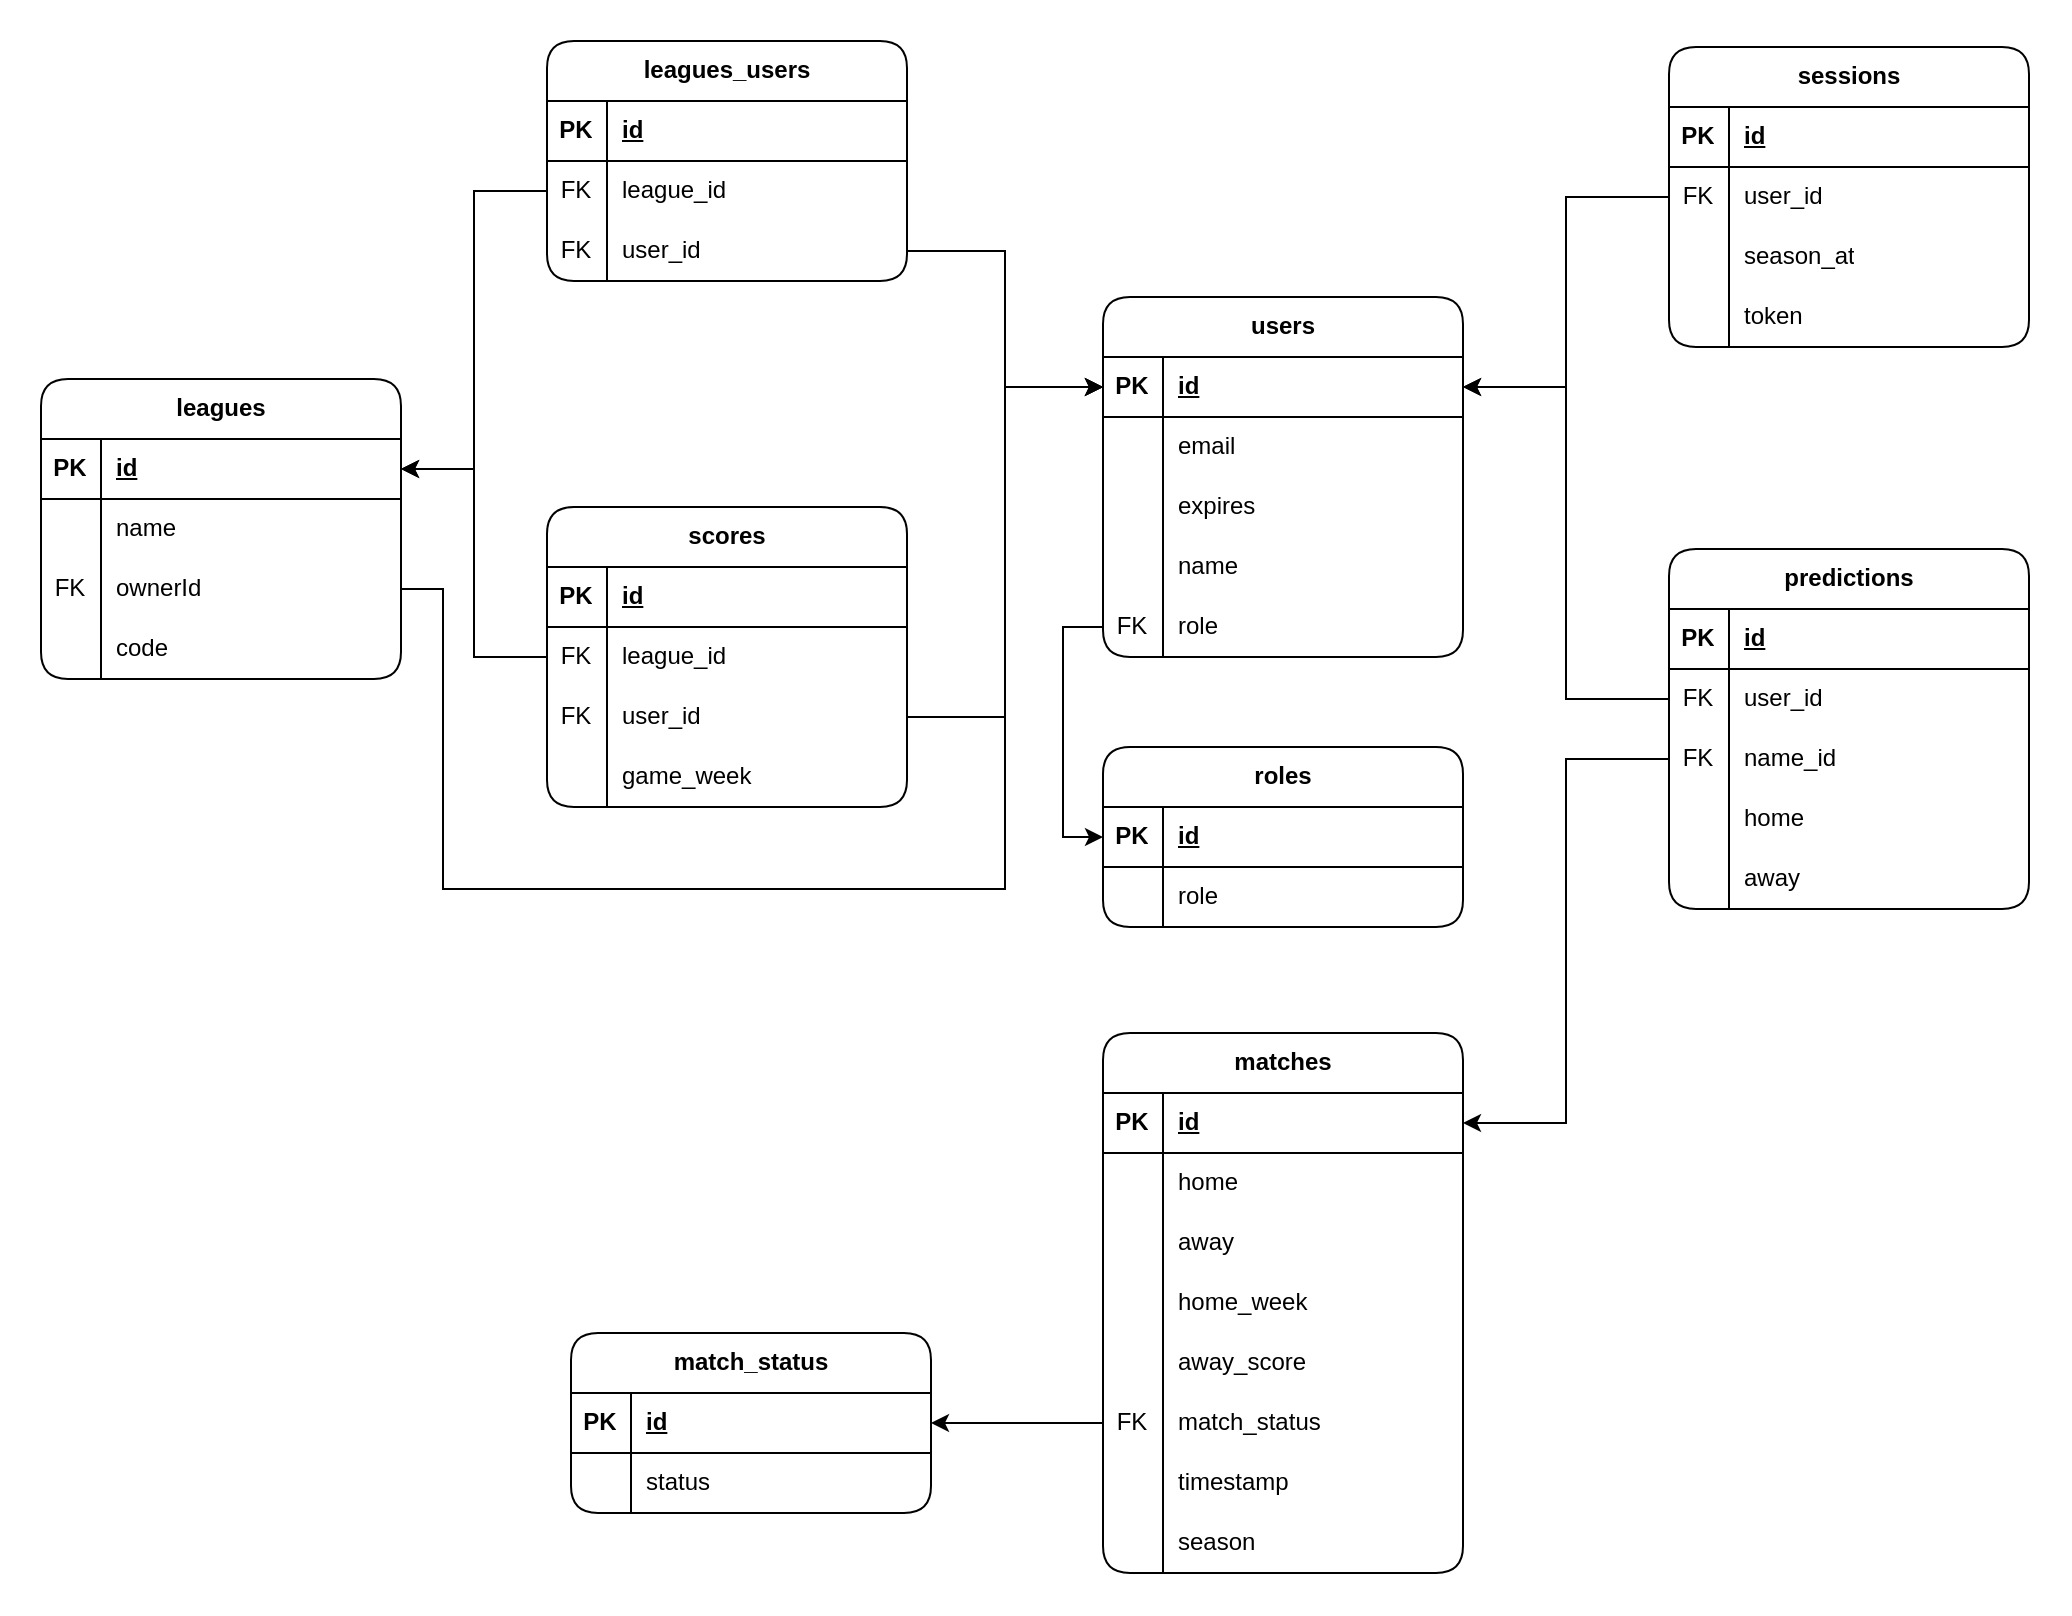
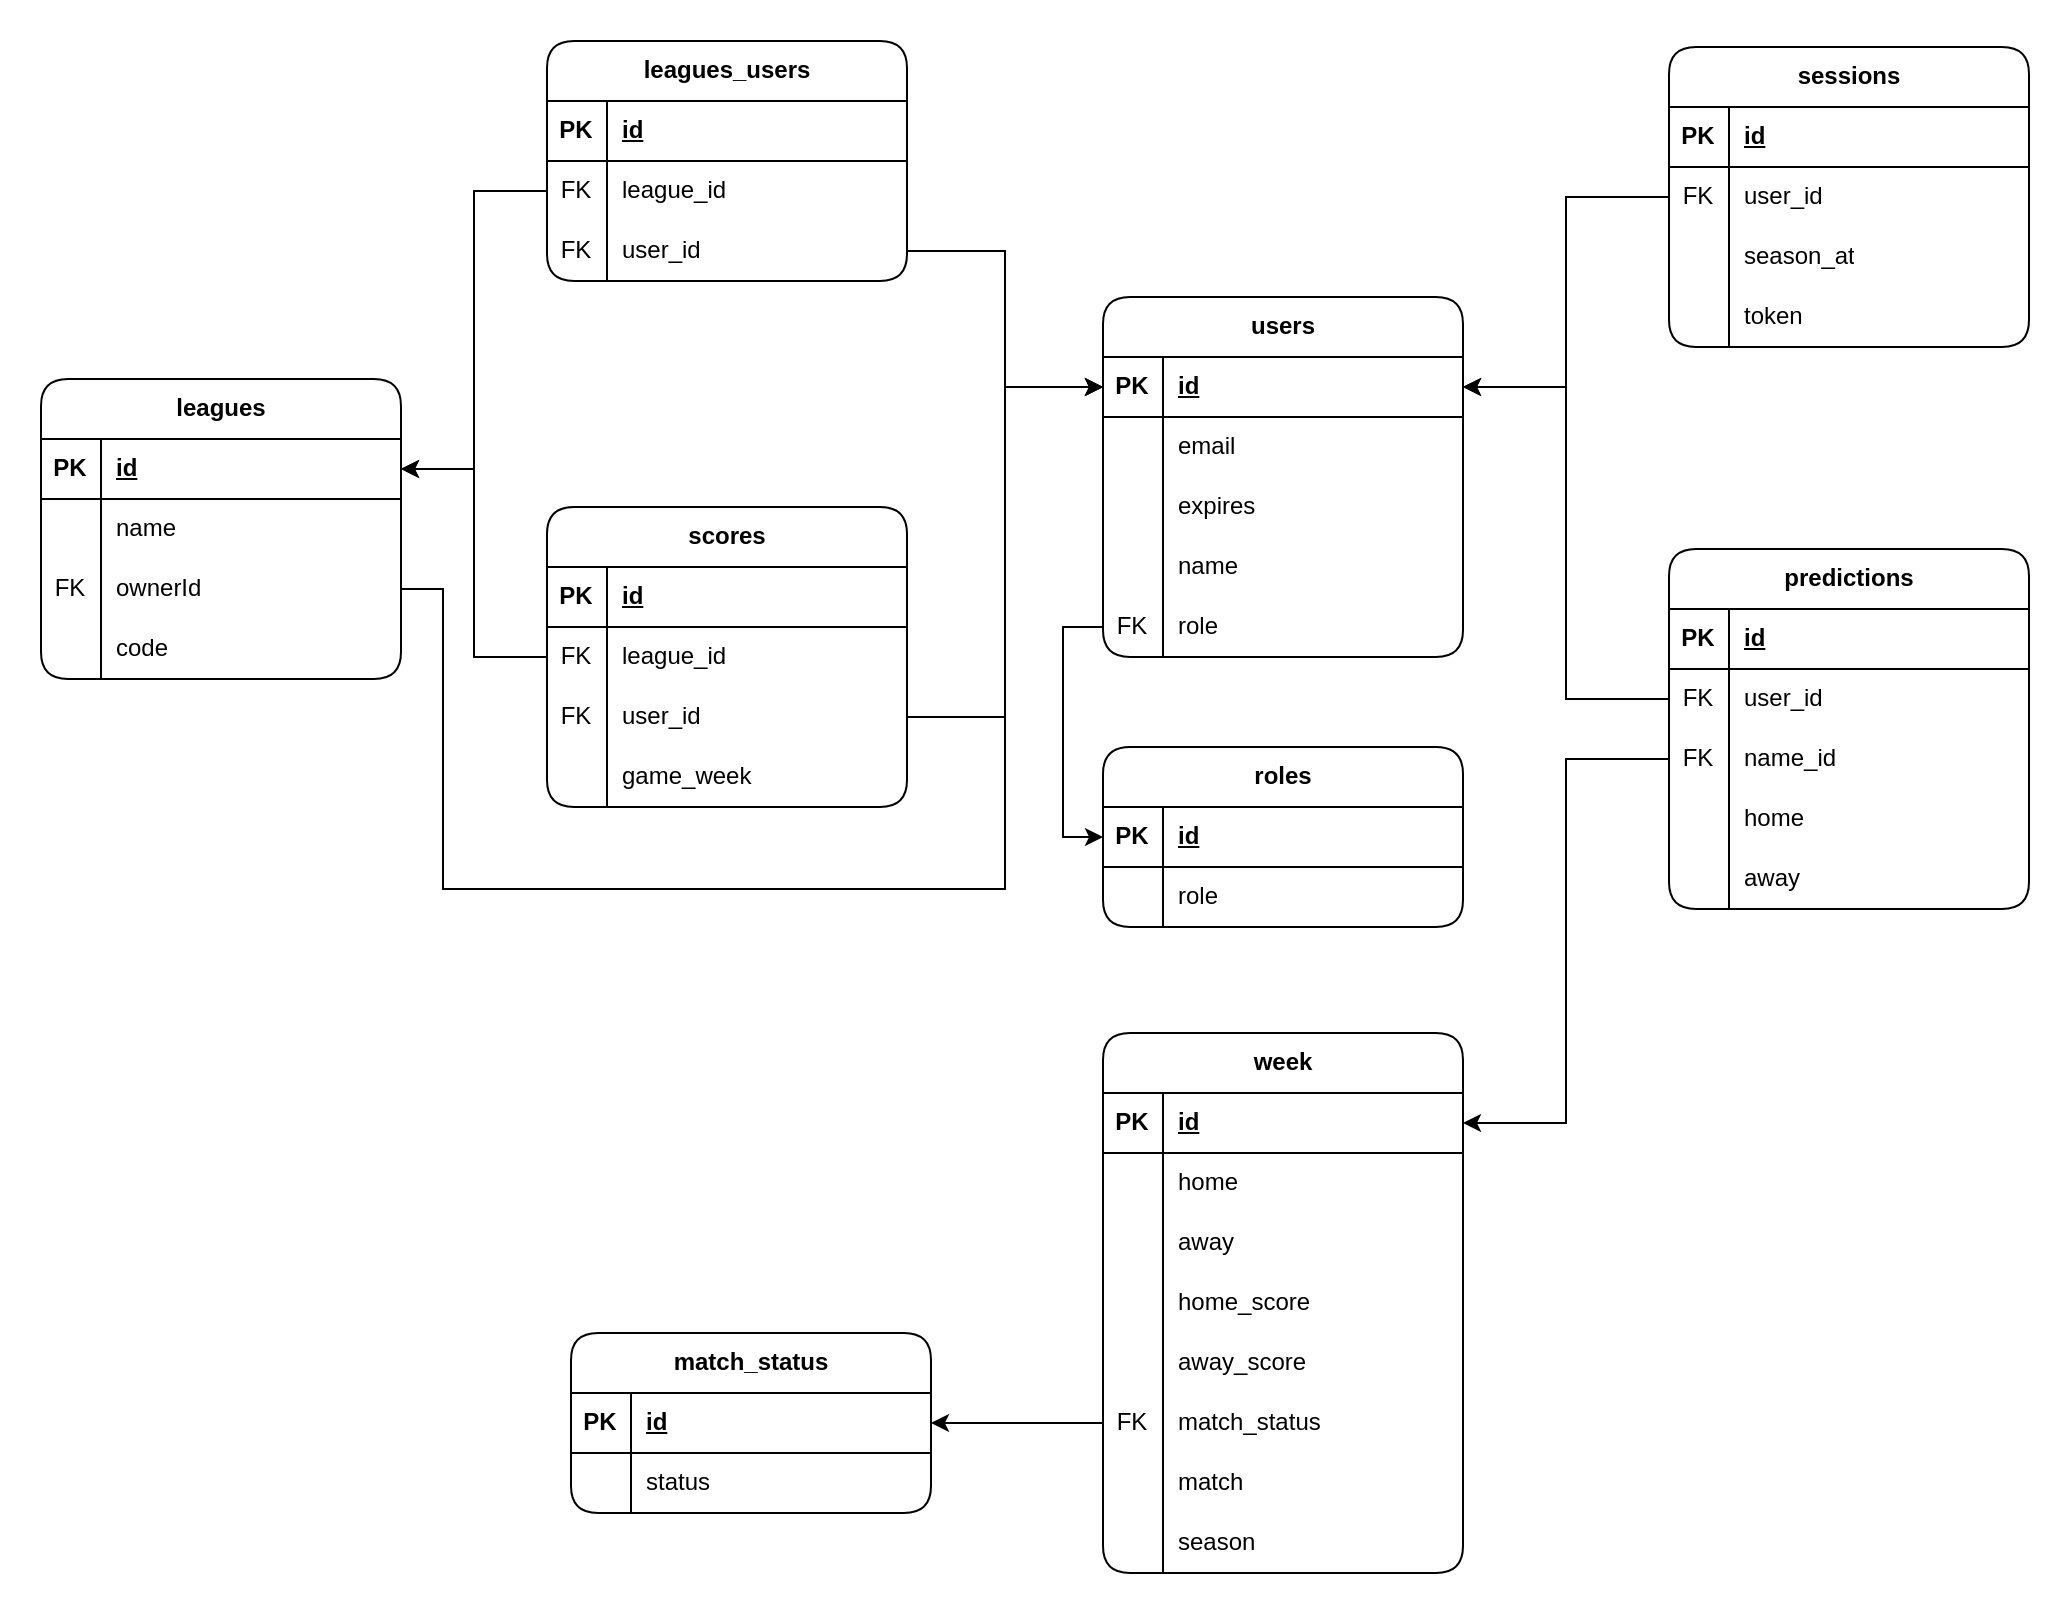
(1284, 1063) -> (1284, 1063)
(1239, 1303) -> (1246, 1303)
(1236, 1483) -> (1213, 1483)
